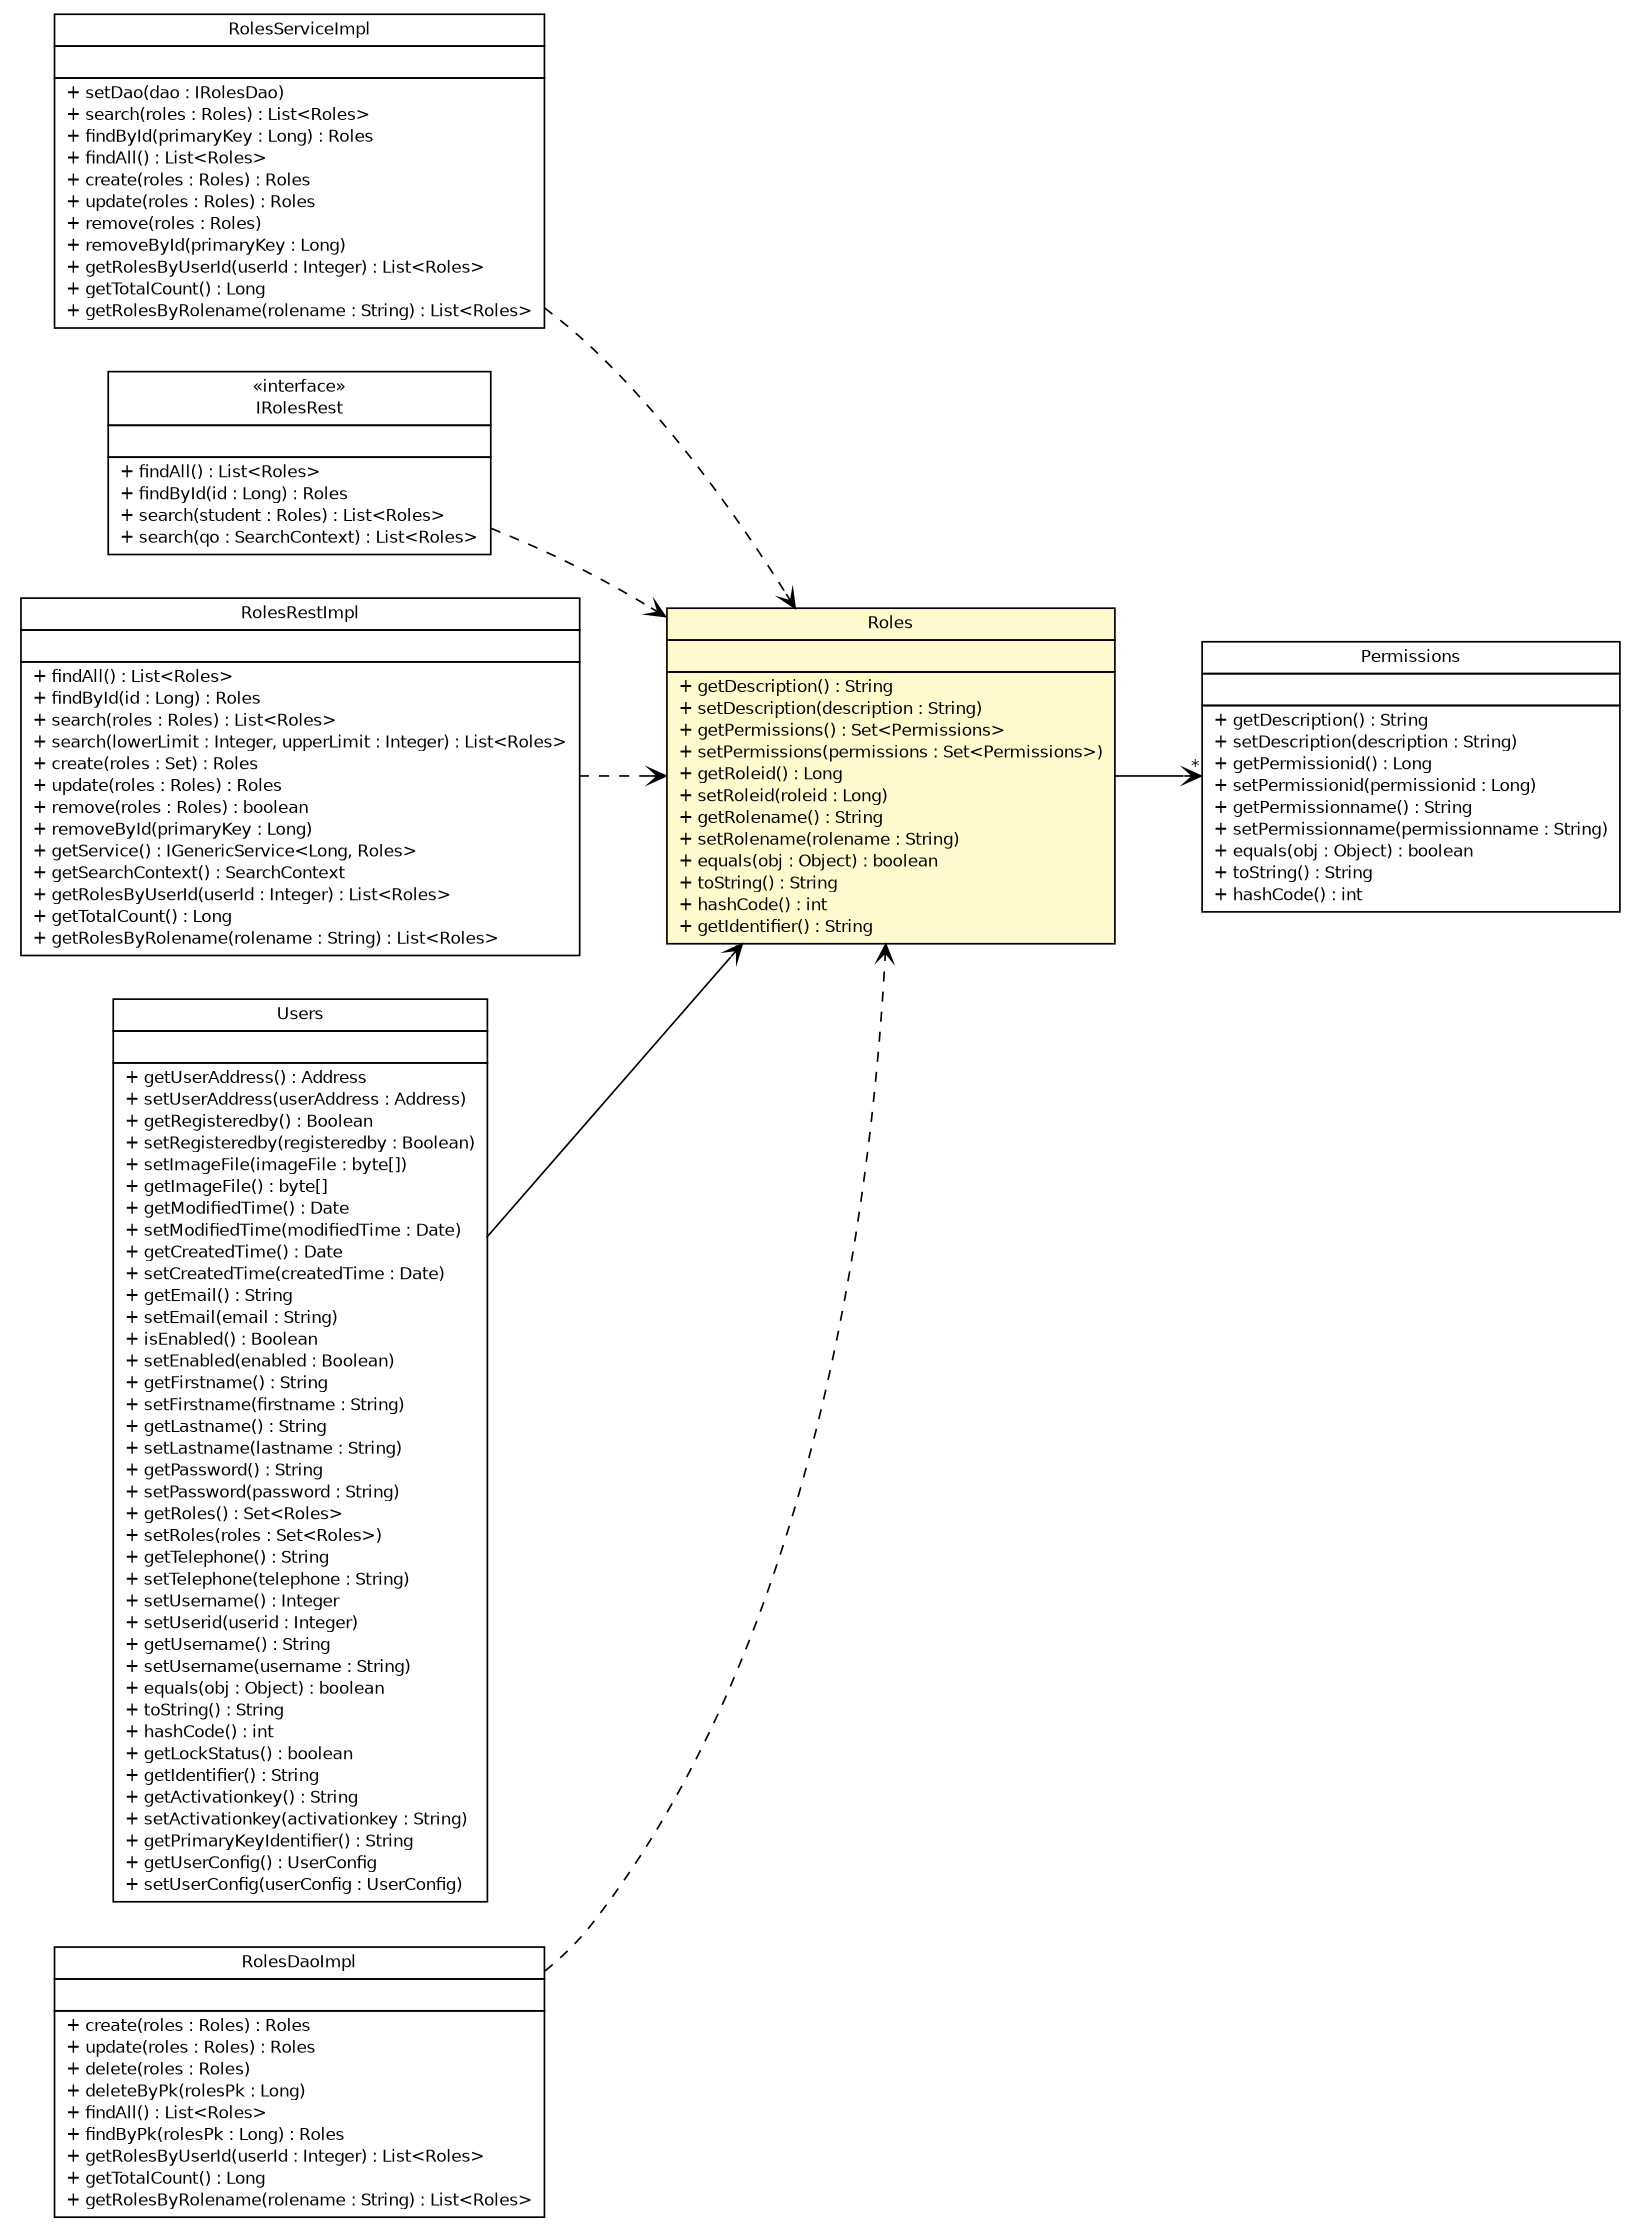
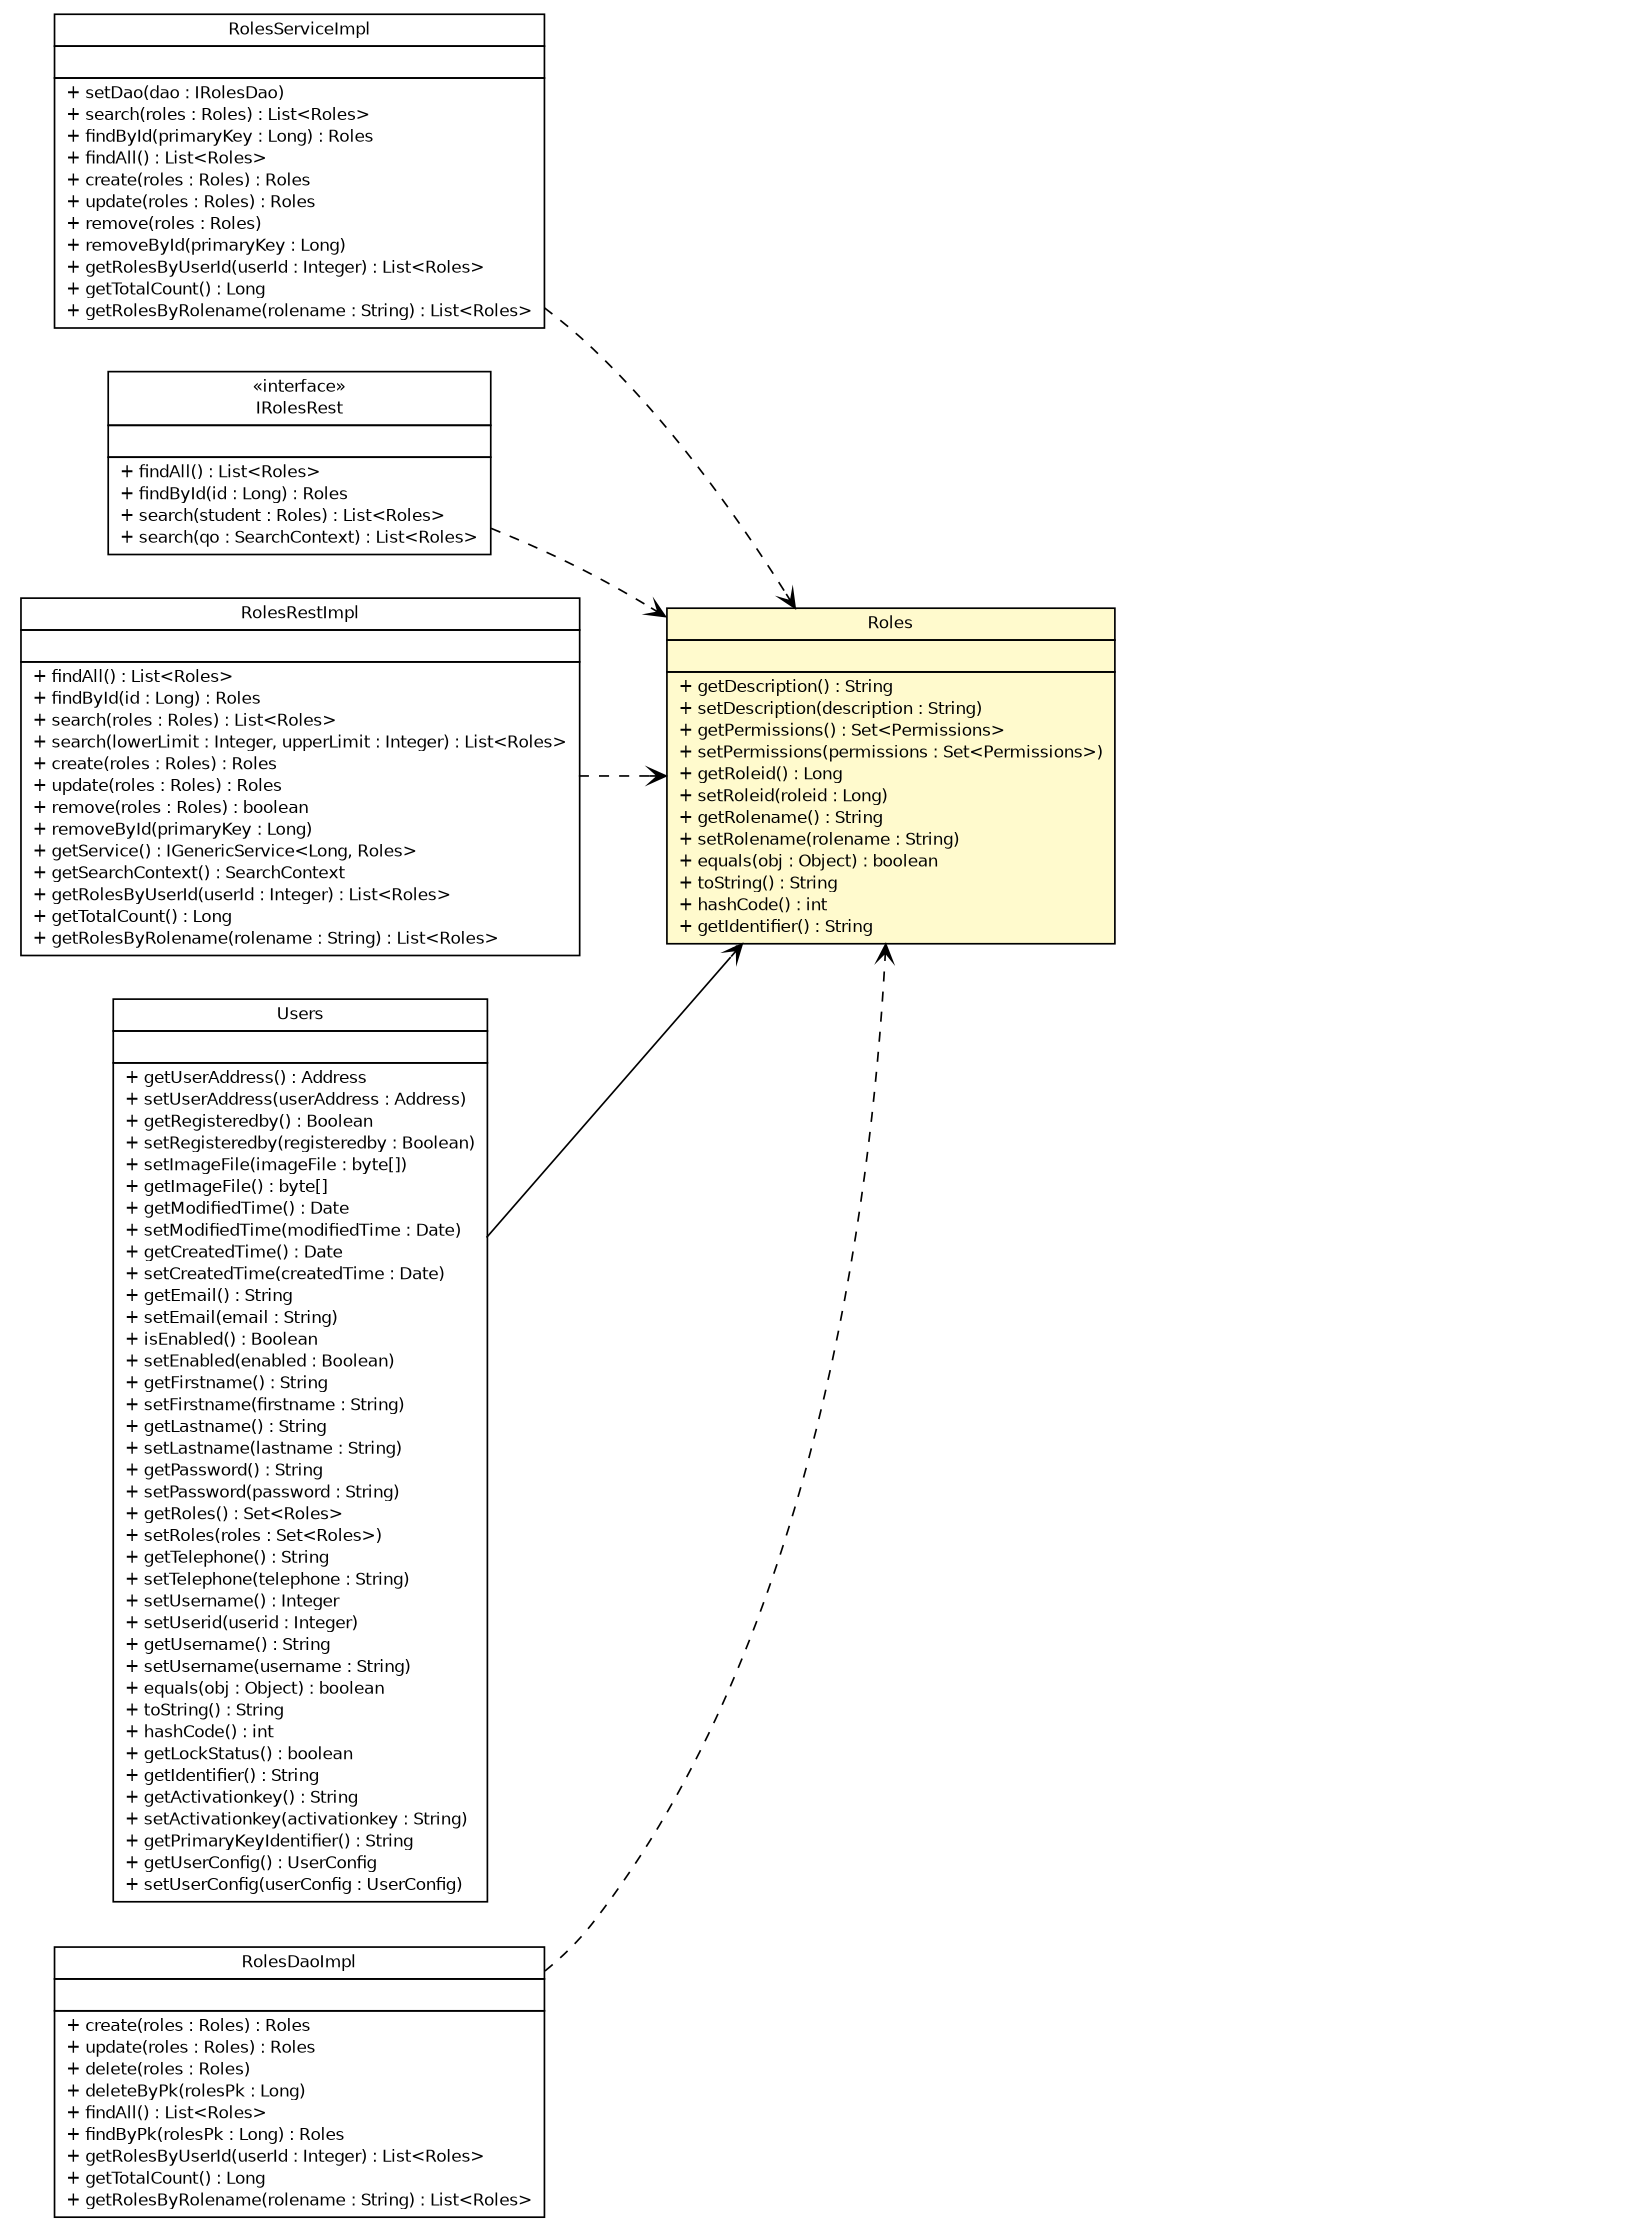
(146, 764) -> (155, 764)
(1410, 776) -> none
